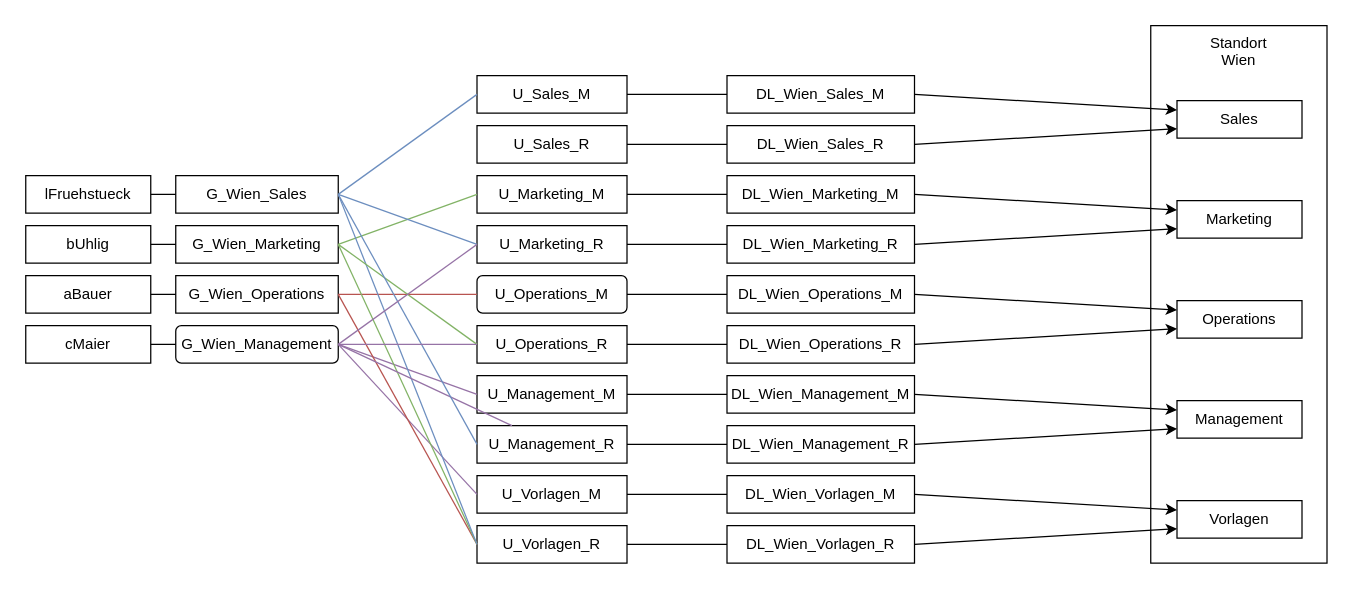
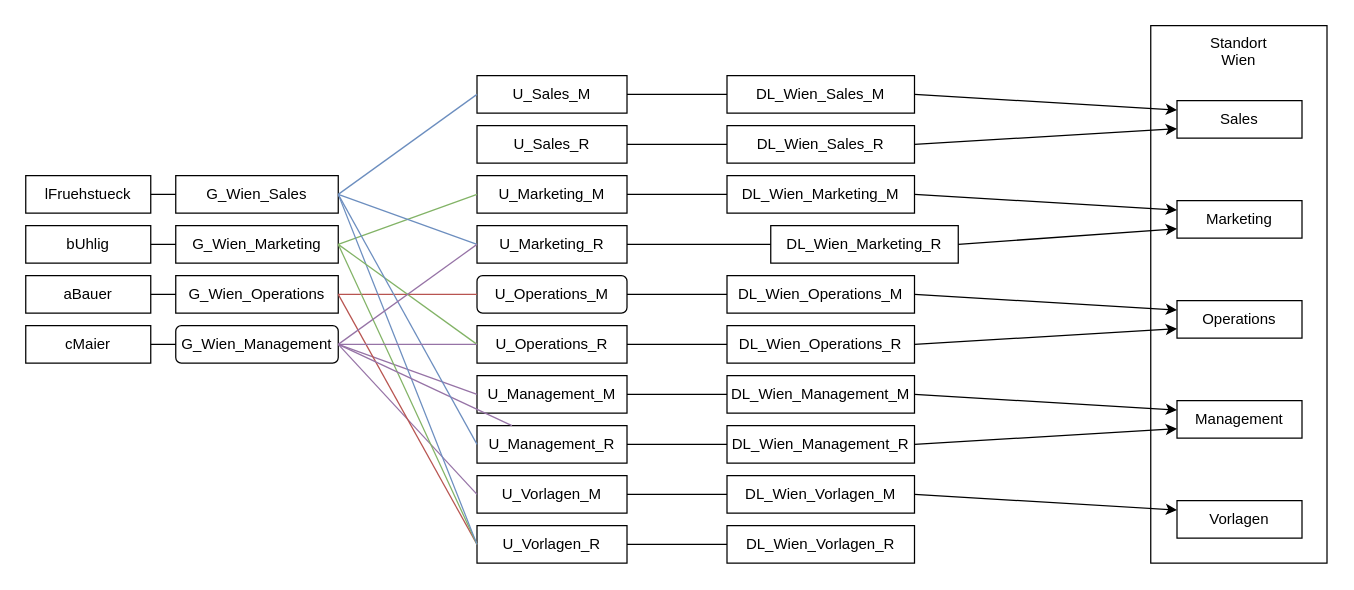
(821, 244) -> (864, 244)
(1041, 537) -> none
